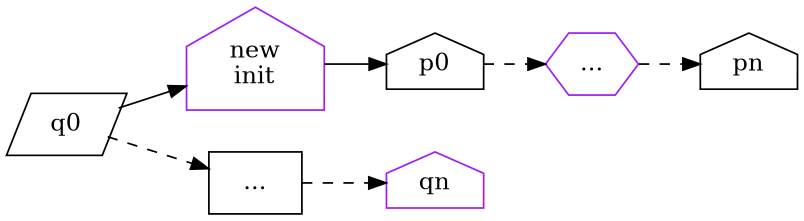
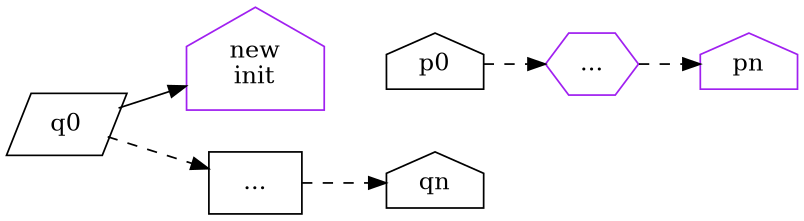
(347, 64) -> none
(749, 64) -> (749, 64)
(435, 183) -> (435, 183)
